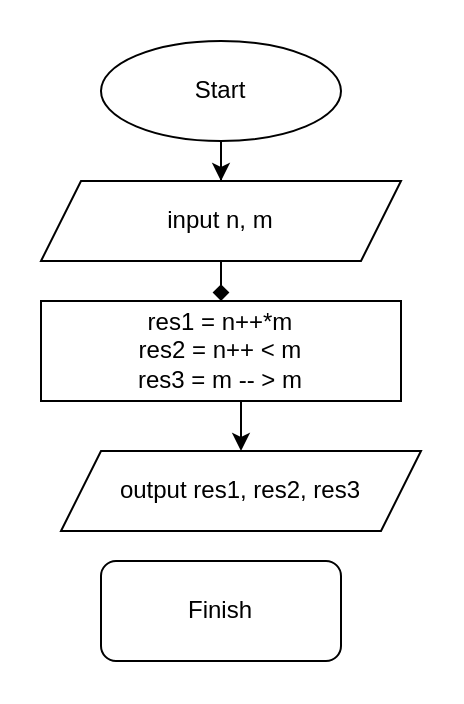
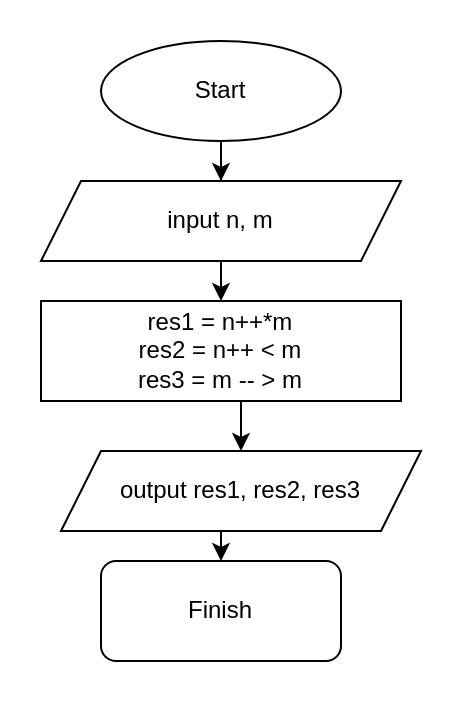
(221, 285) -> (221, 286)
none -> (221, 538)
